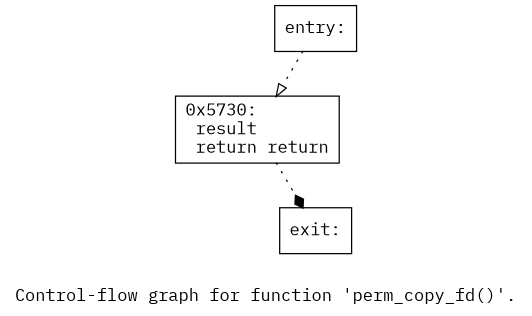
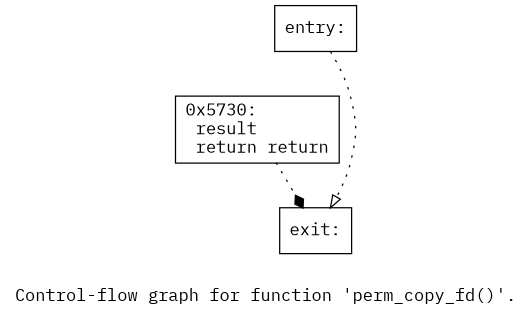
(293, 68) -> (355, 123)
